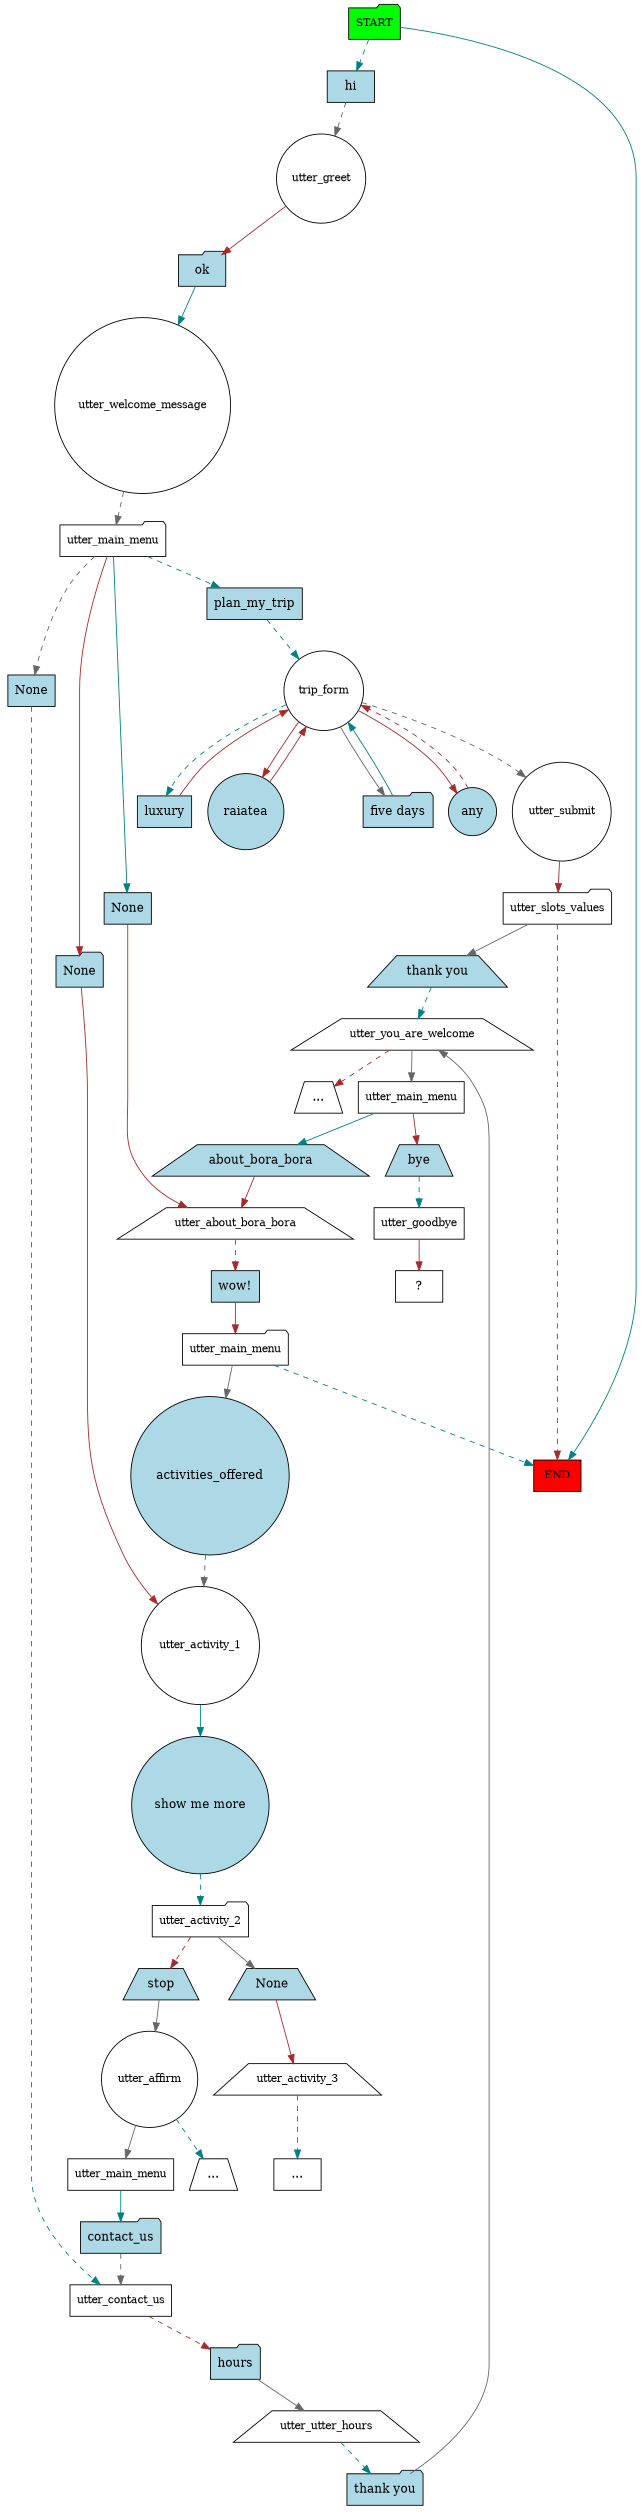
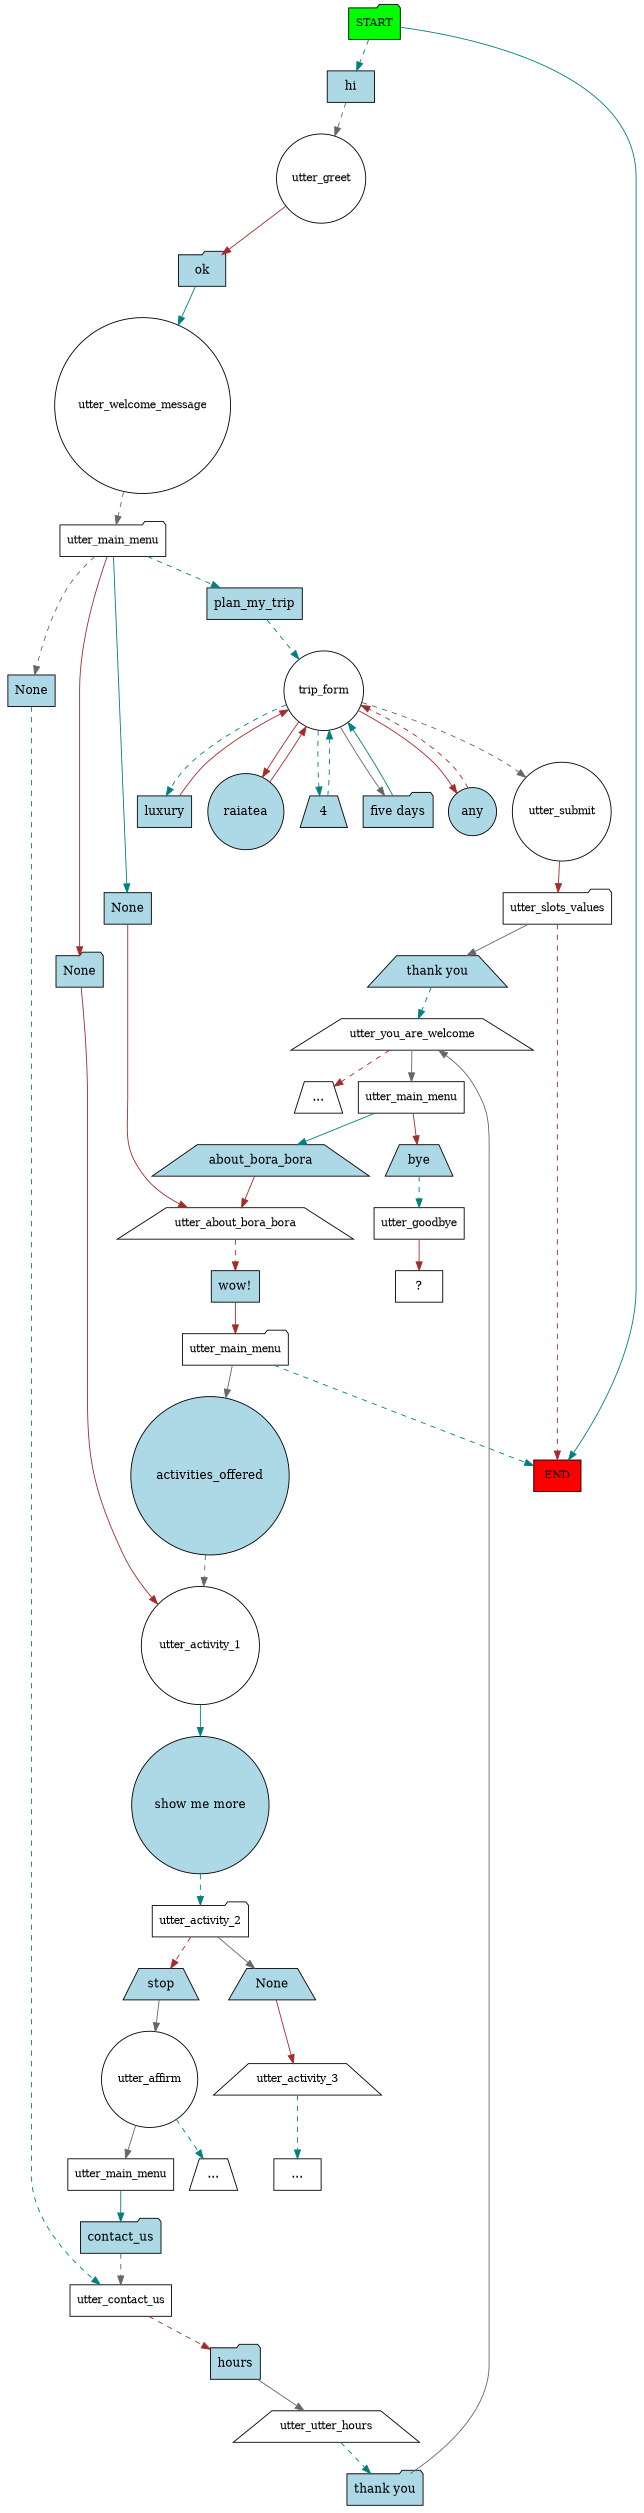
none -> (324, 812)
